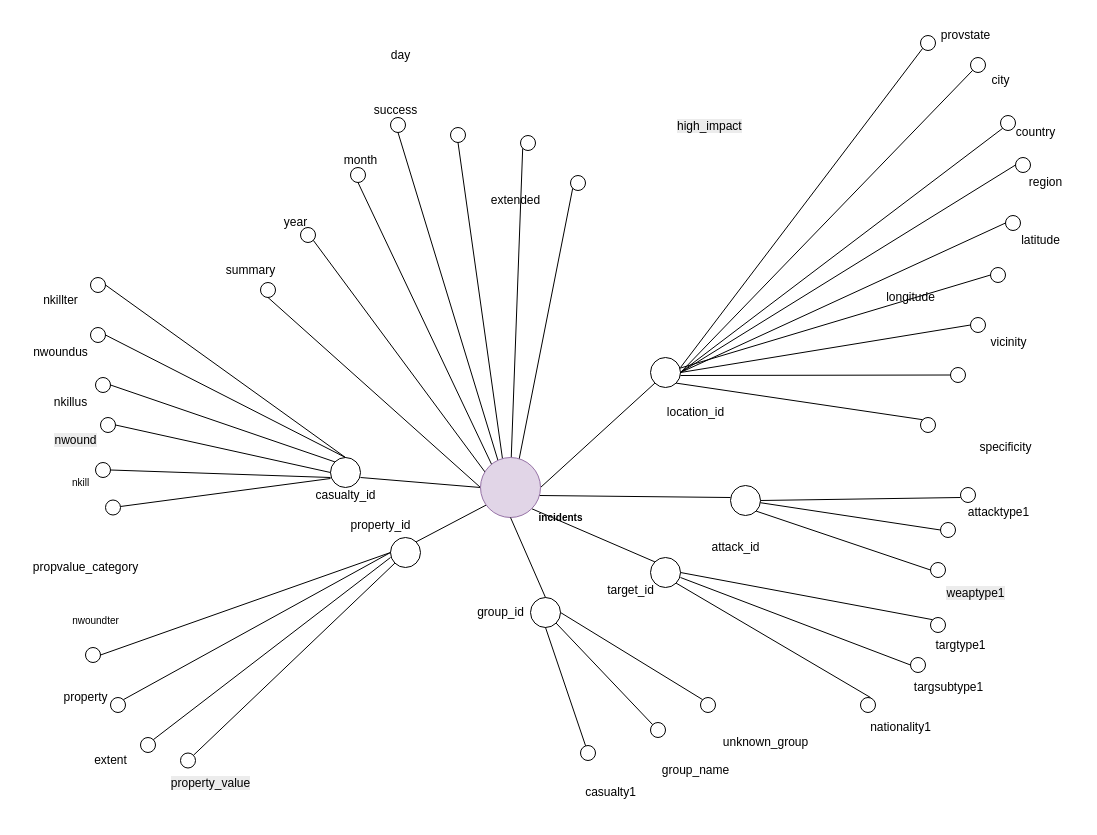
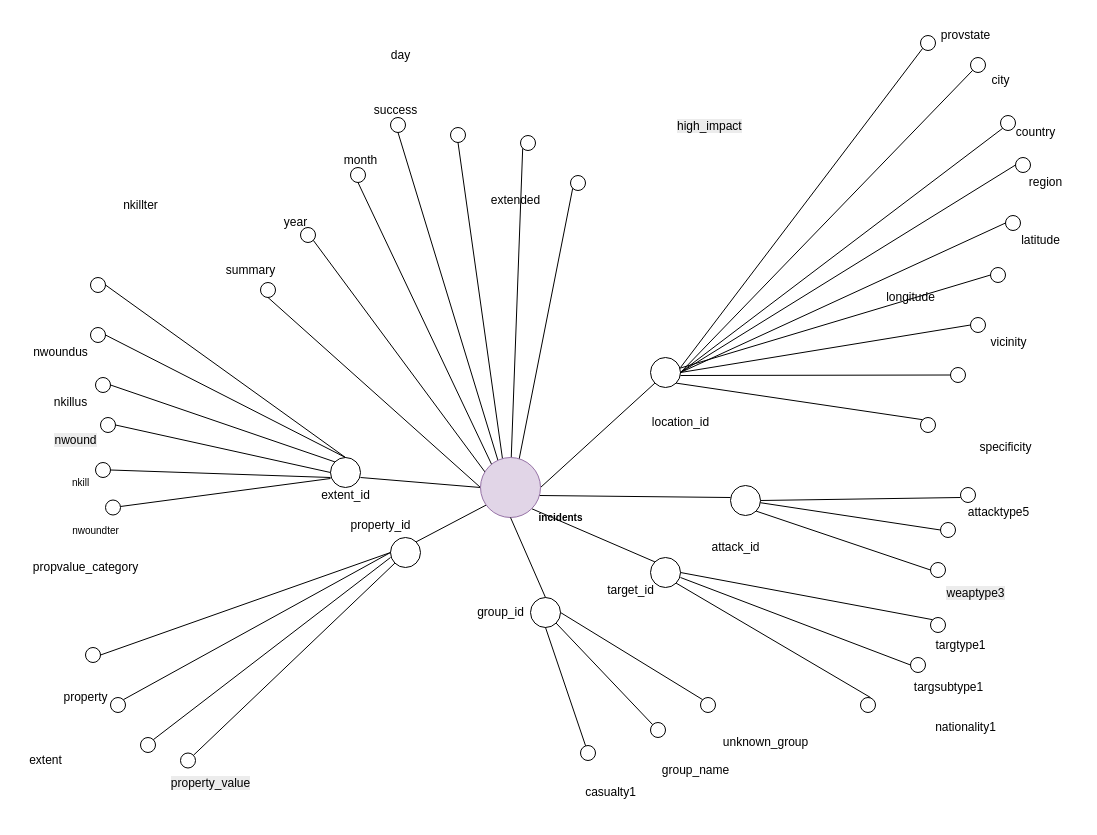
(61, 301) -> (141, 206)
(696, 413) -> (681, 423)
(346, 496) -> (346, 496)
(999, 513) -> (999, 513)
(976, 601) -> (976, 601)
(96, 620) -> (96, 530)
(901, 728) -> (966, 728)
(111, 761) -> (46, 761)
